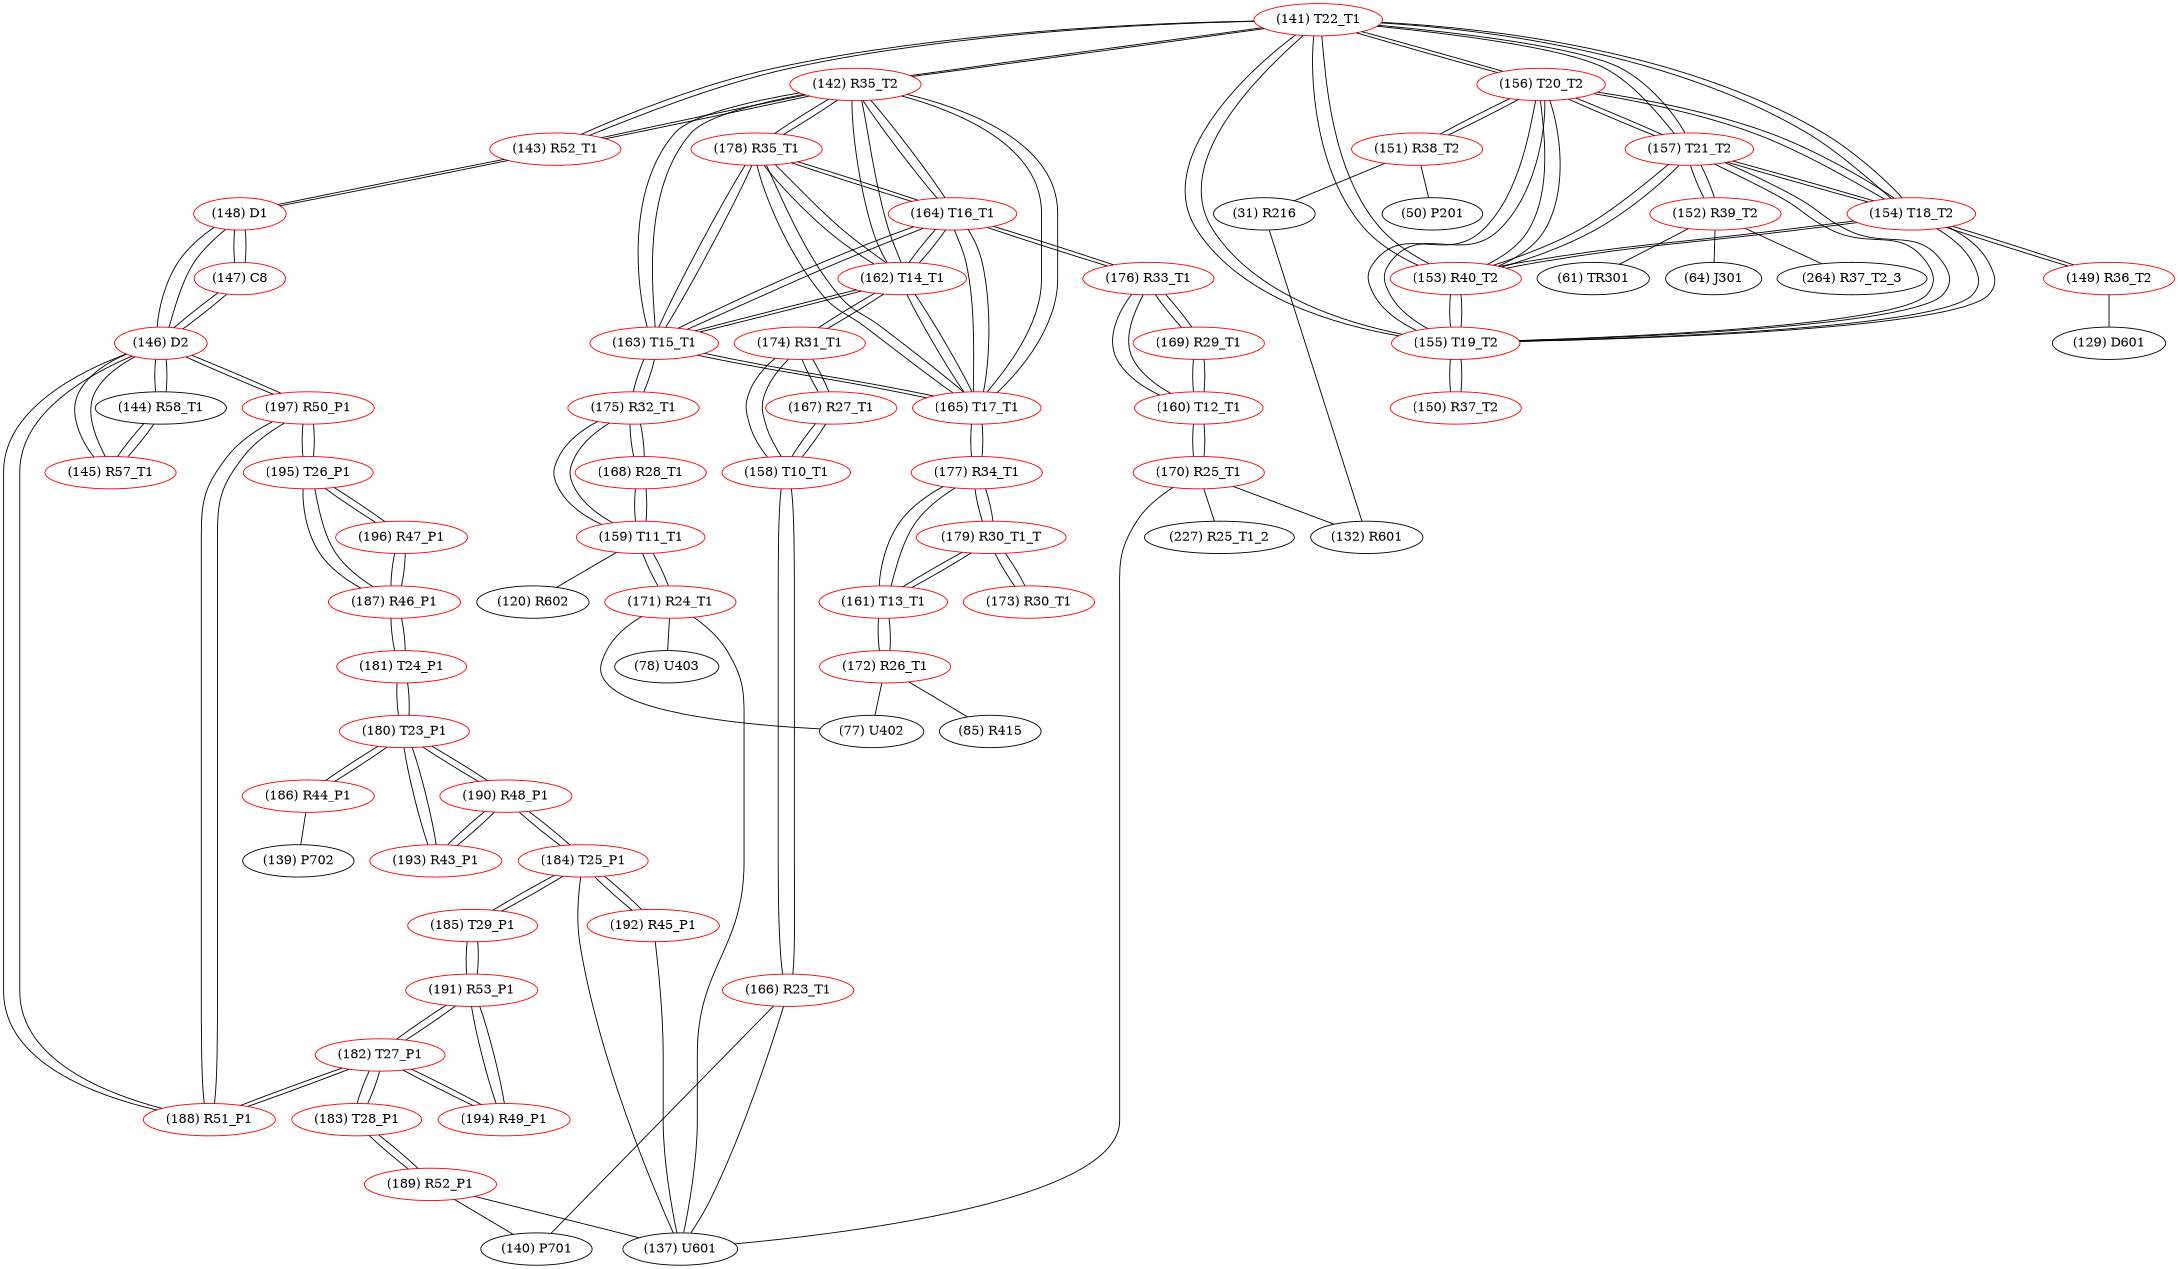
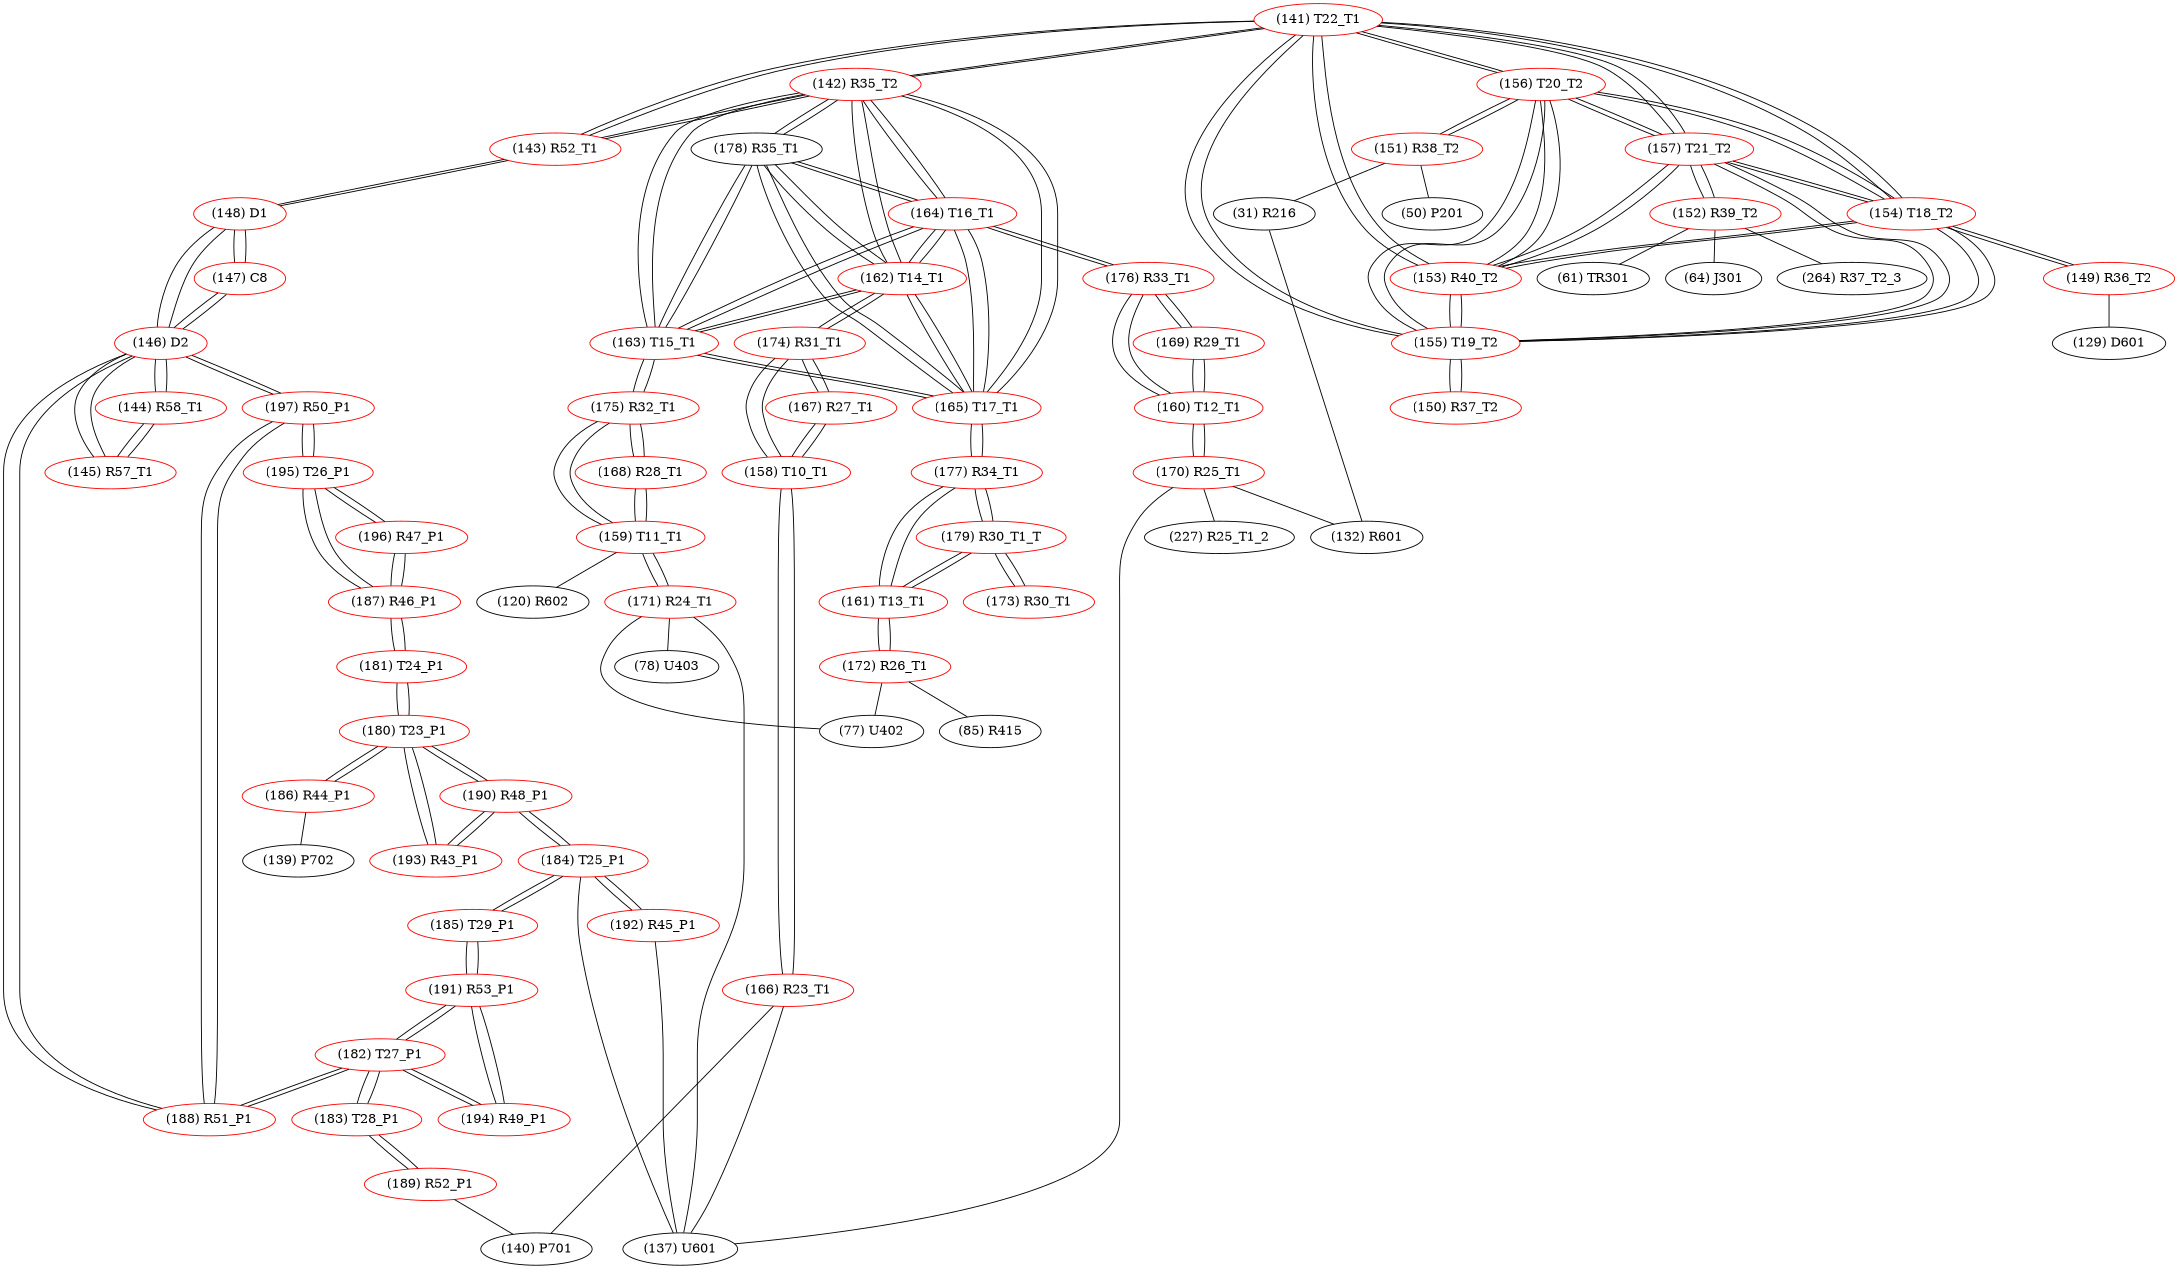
(757, 149) -> (757, 149)
(161, 408) -> (161, 408)
(557, 1217) -> none
